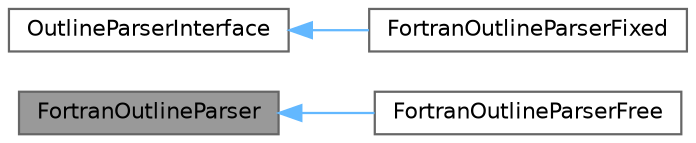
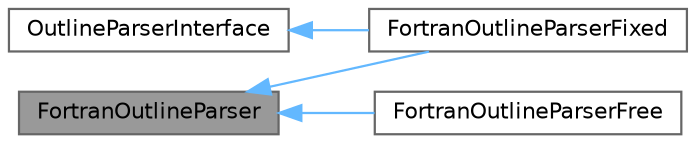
none -> (349, 69)
